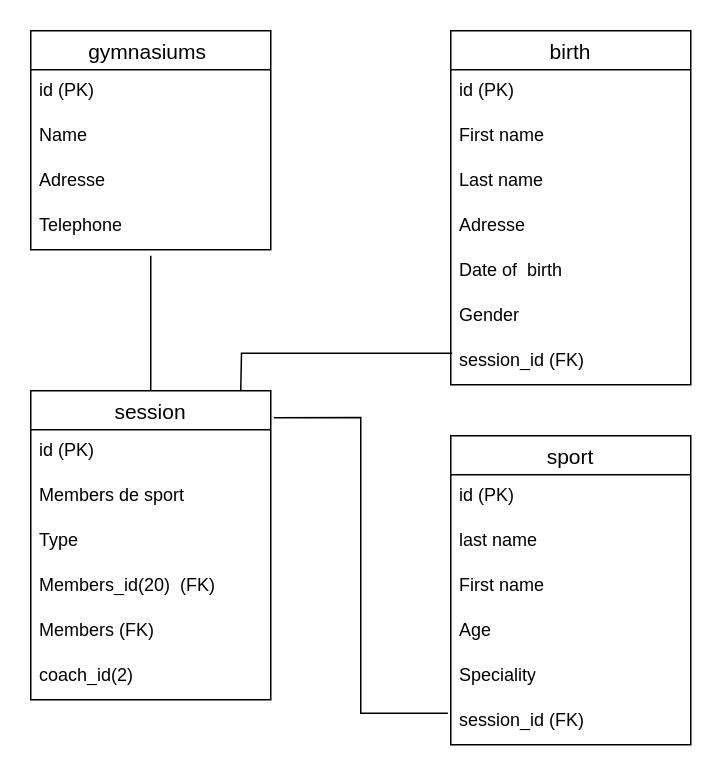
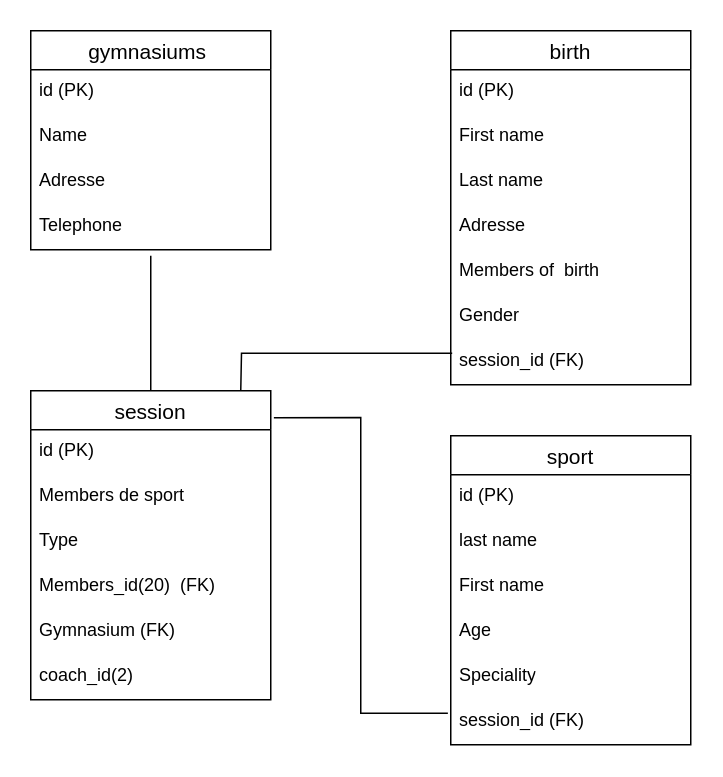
(523, 271) -> (538, 271)
(98, 631) -> (106, 631)
